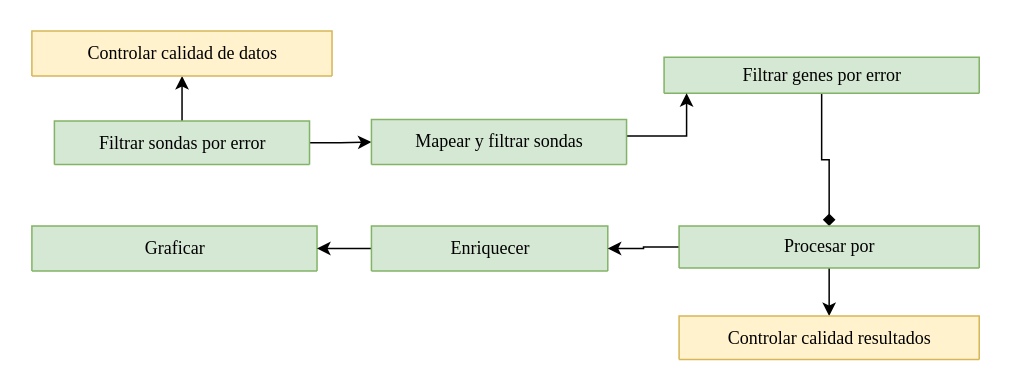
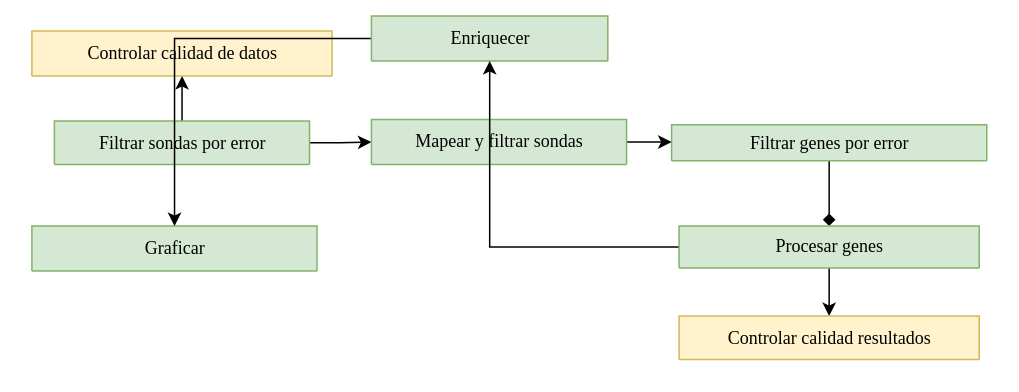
(821, 75) -> (829, 143)
(830, 247) -> (830, 247)
(489, 248) -> (489, 38)
